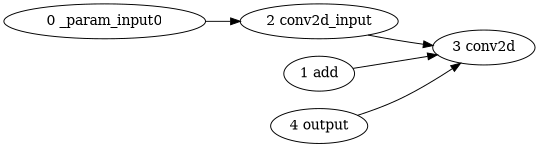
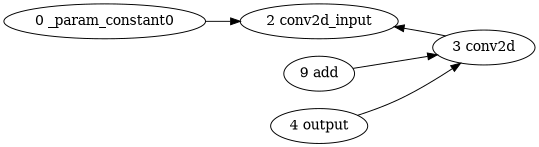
(105, 21) -> (105, 21)
(396, 40) -> (425, 32)
(319, 74) -> (319, 74)
